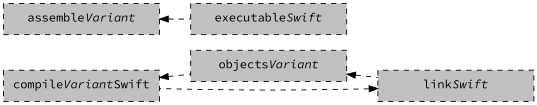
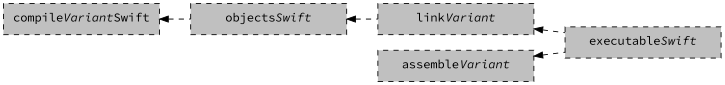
(294, 65) -> (294, 18)
(471, 84) -> (471, 18)
(264, 90) -> (554, 31)
